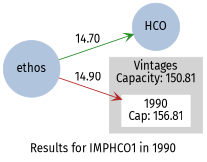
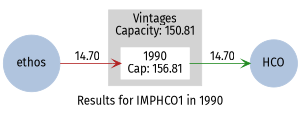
(92, 48) -> (216, 63)
(88, 78) -> (88, 57)
